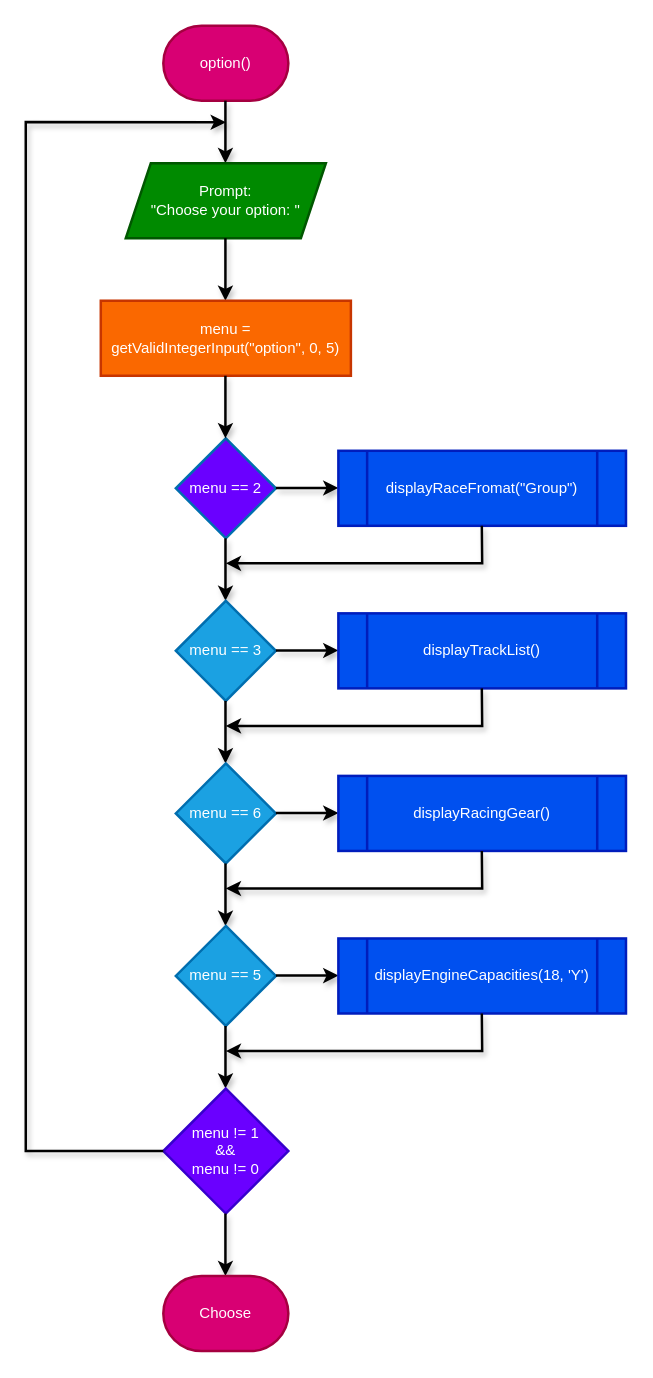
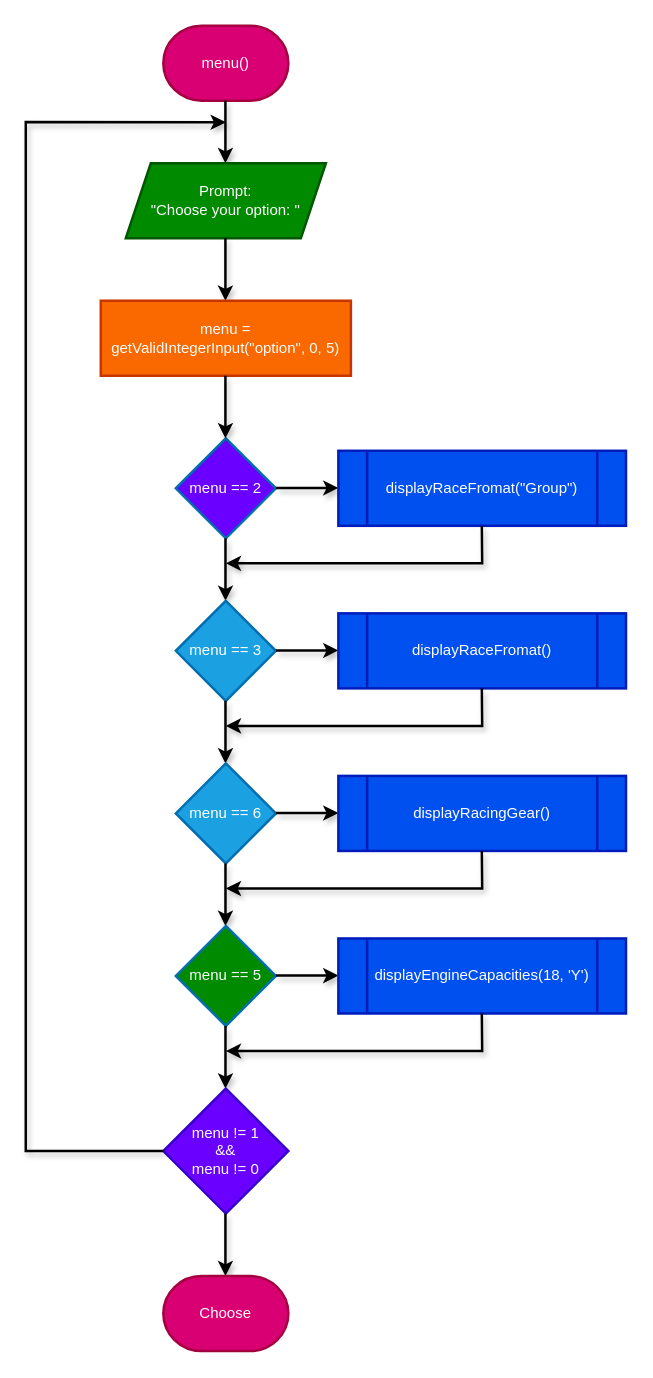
(226, 63) -> (226, 63)
(482, 651) -> (482, 651)
(226, 976) -> (226, 976)
